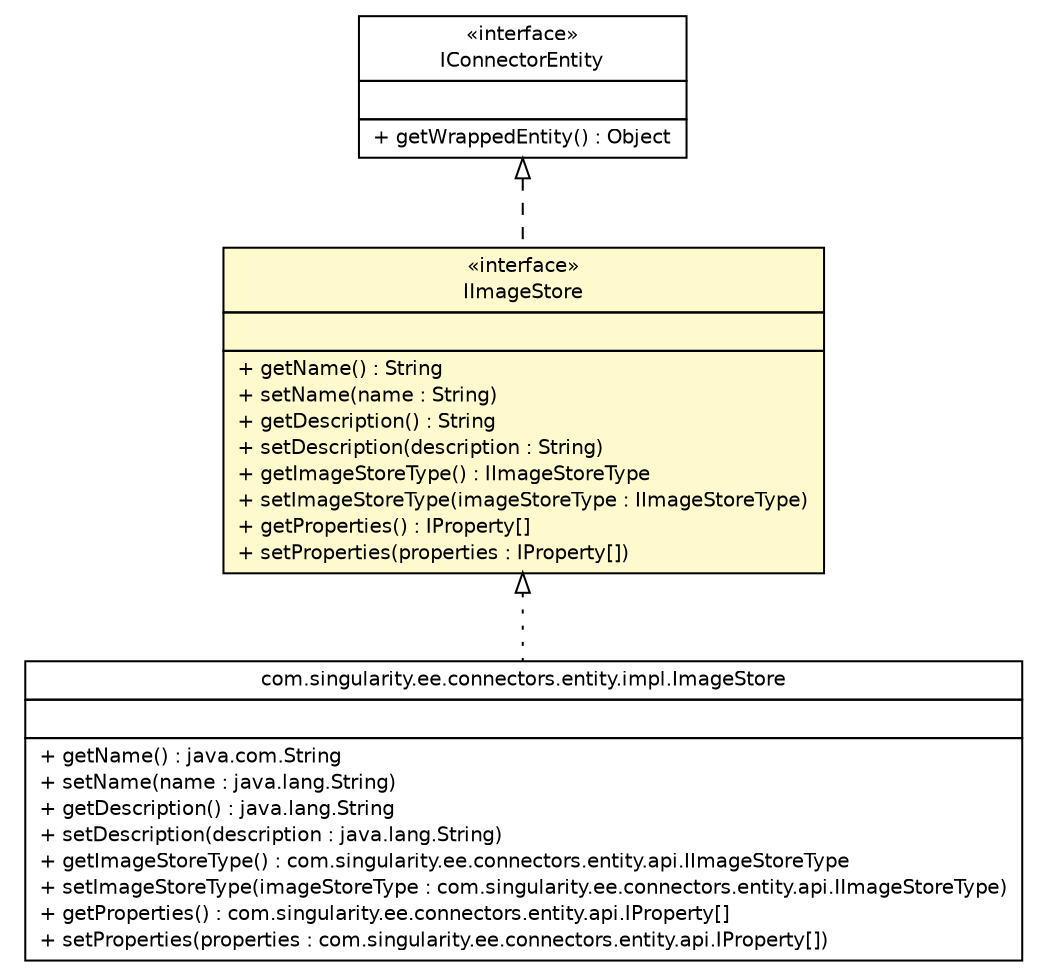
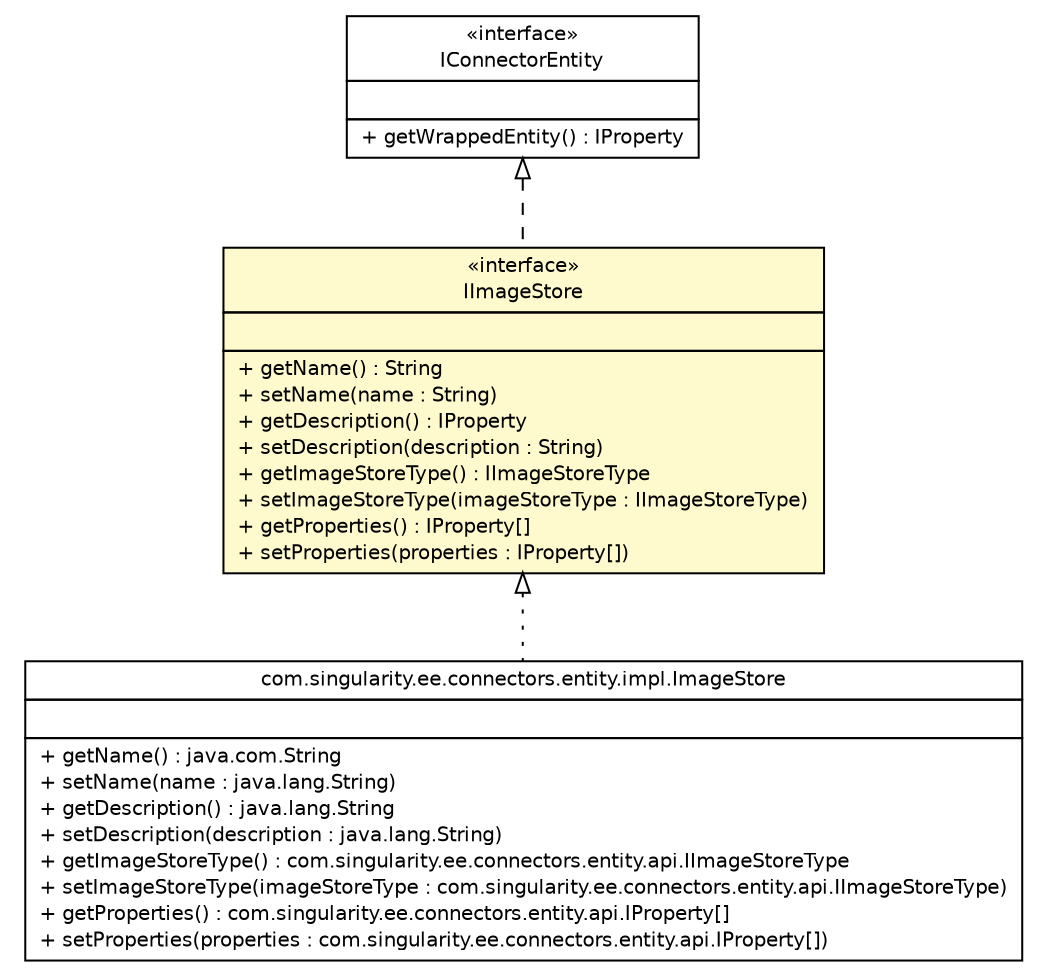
(523, 138) -> (523, 138)
(367, 422) -> (383, 422)
